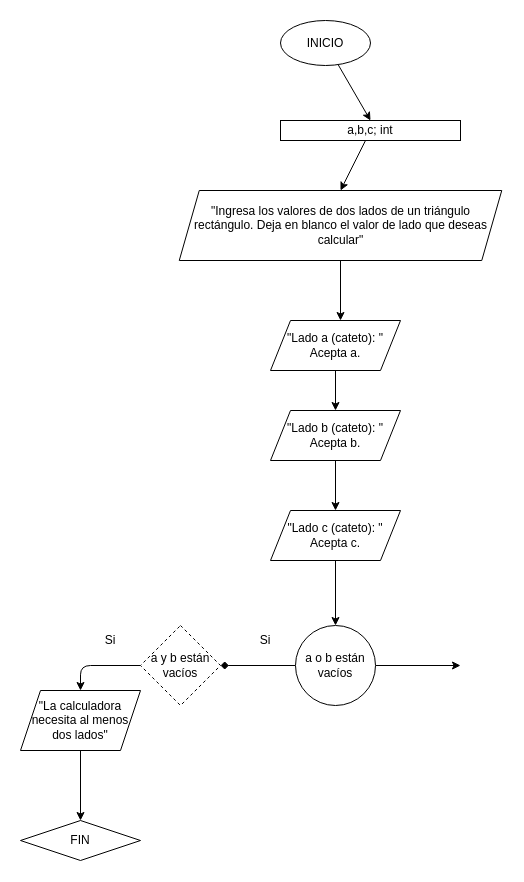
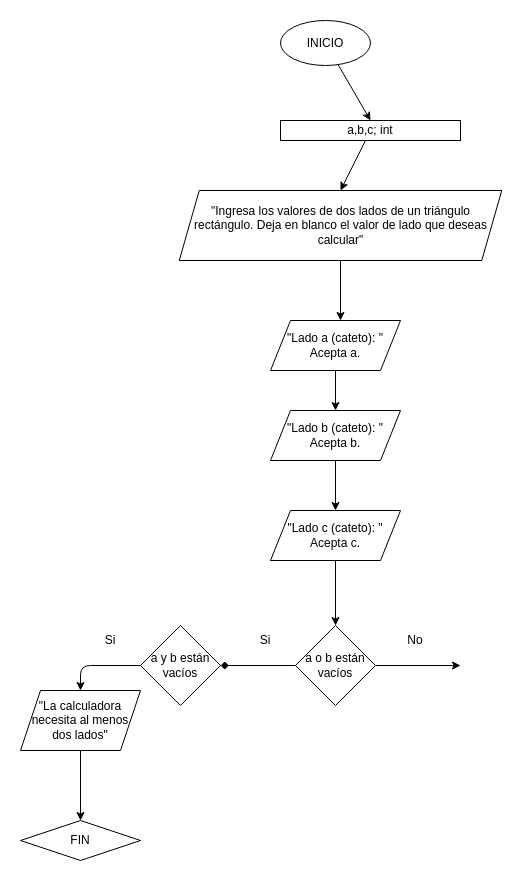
none -> (416, 641)
(181, 666) -> (181, 666)
(336, 666) -> (336, 666)
